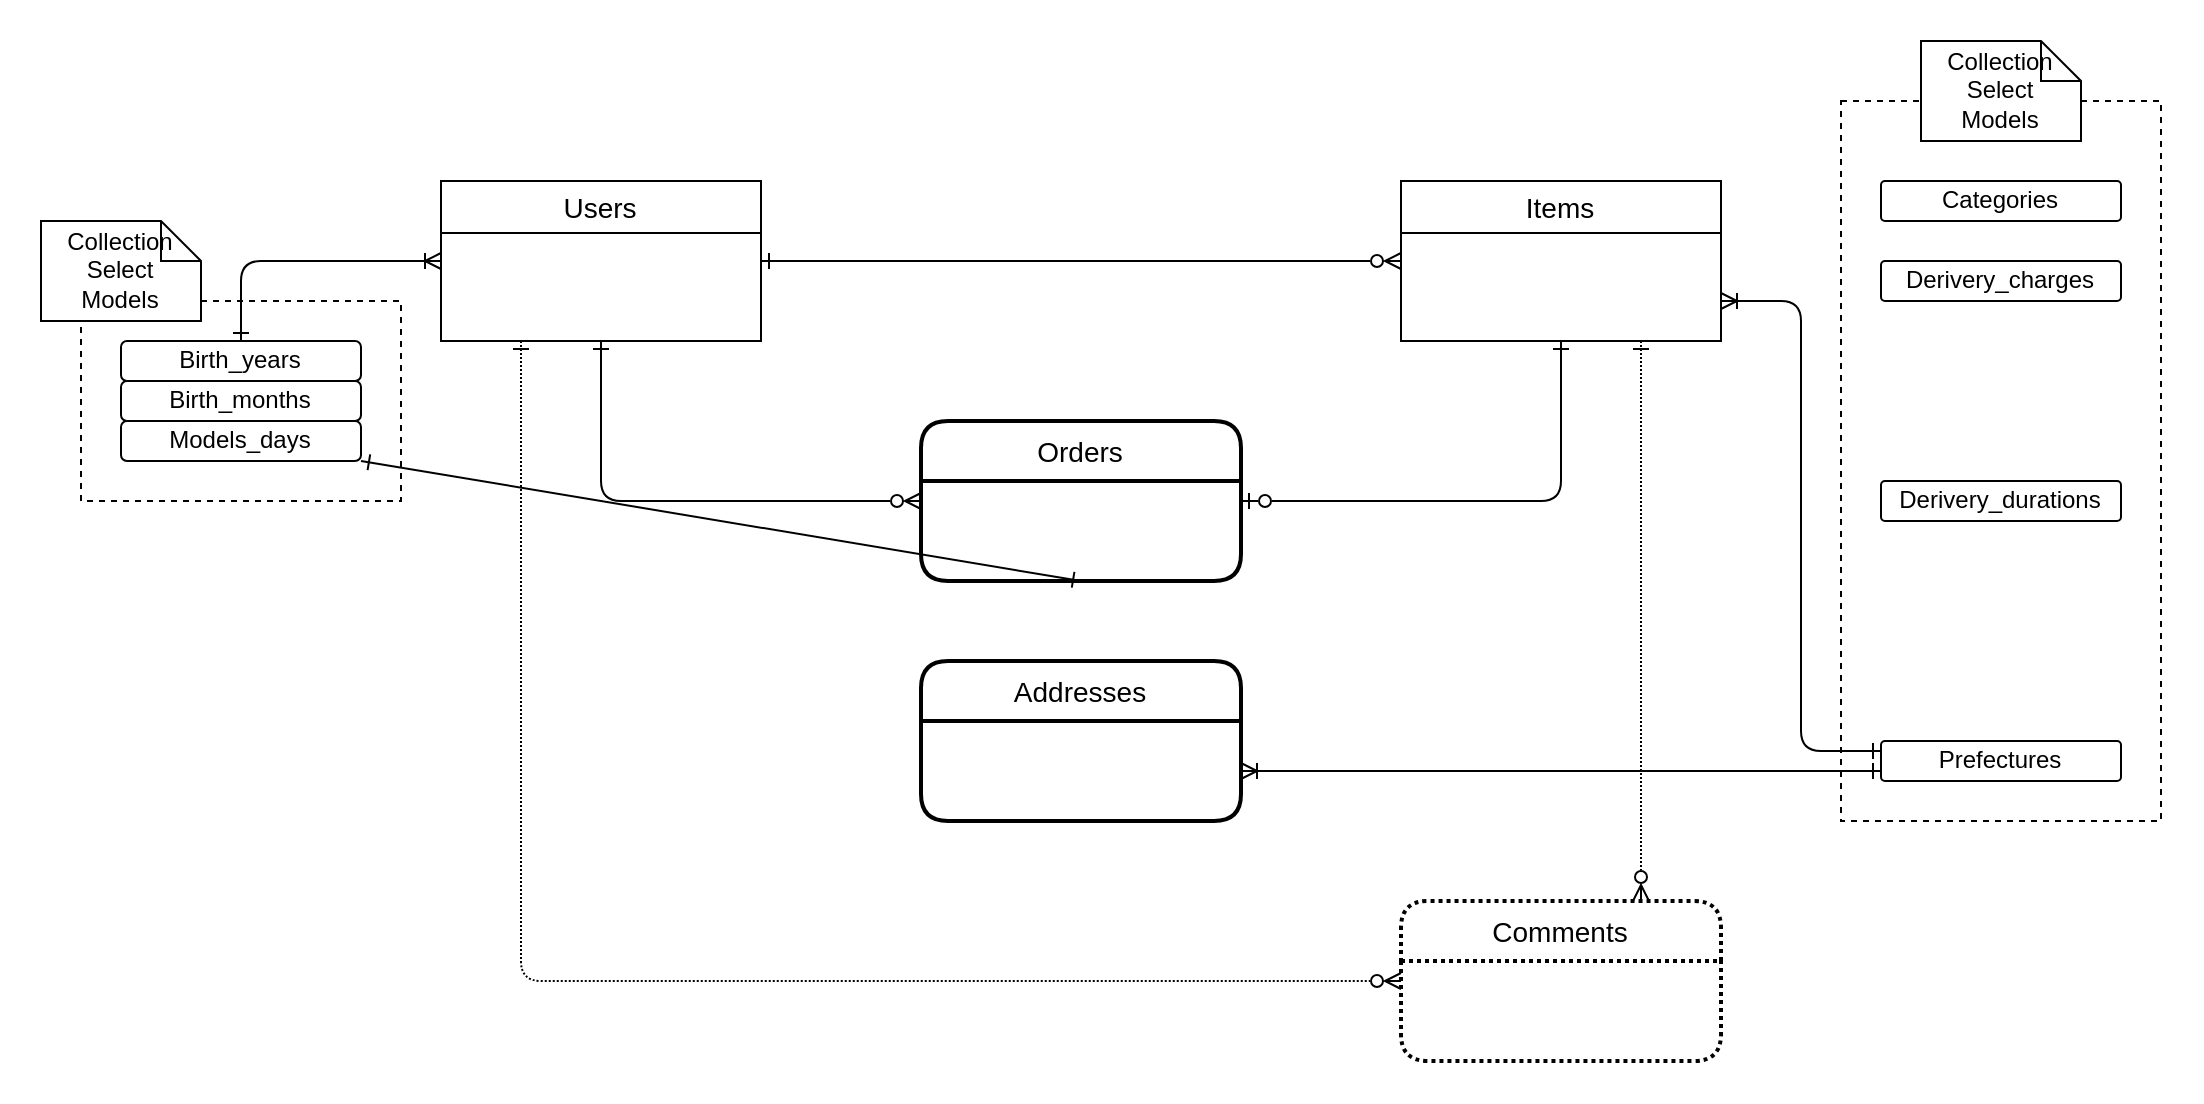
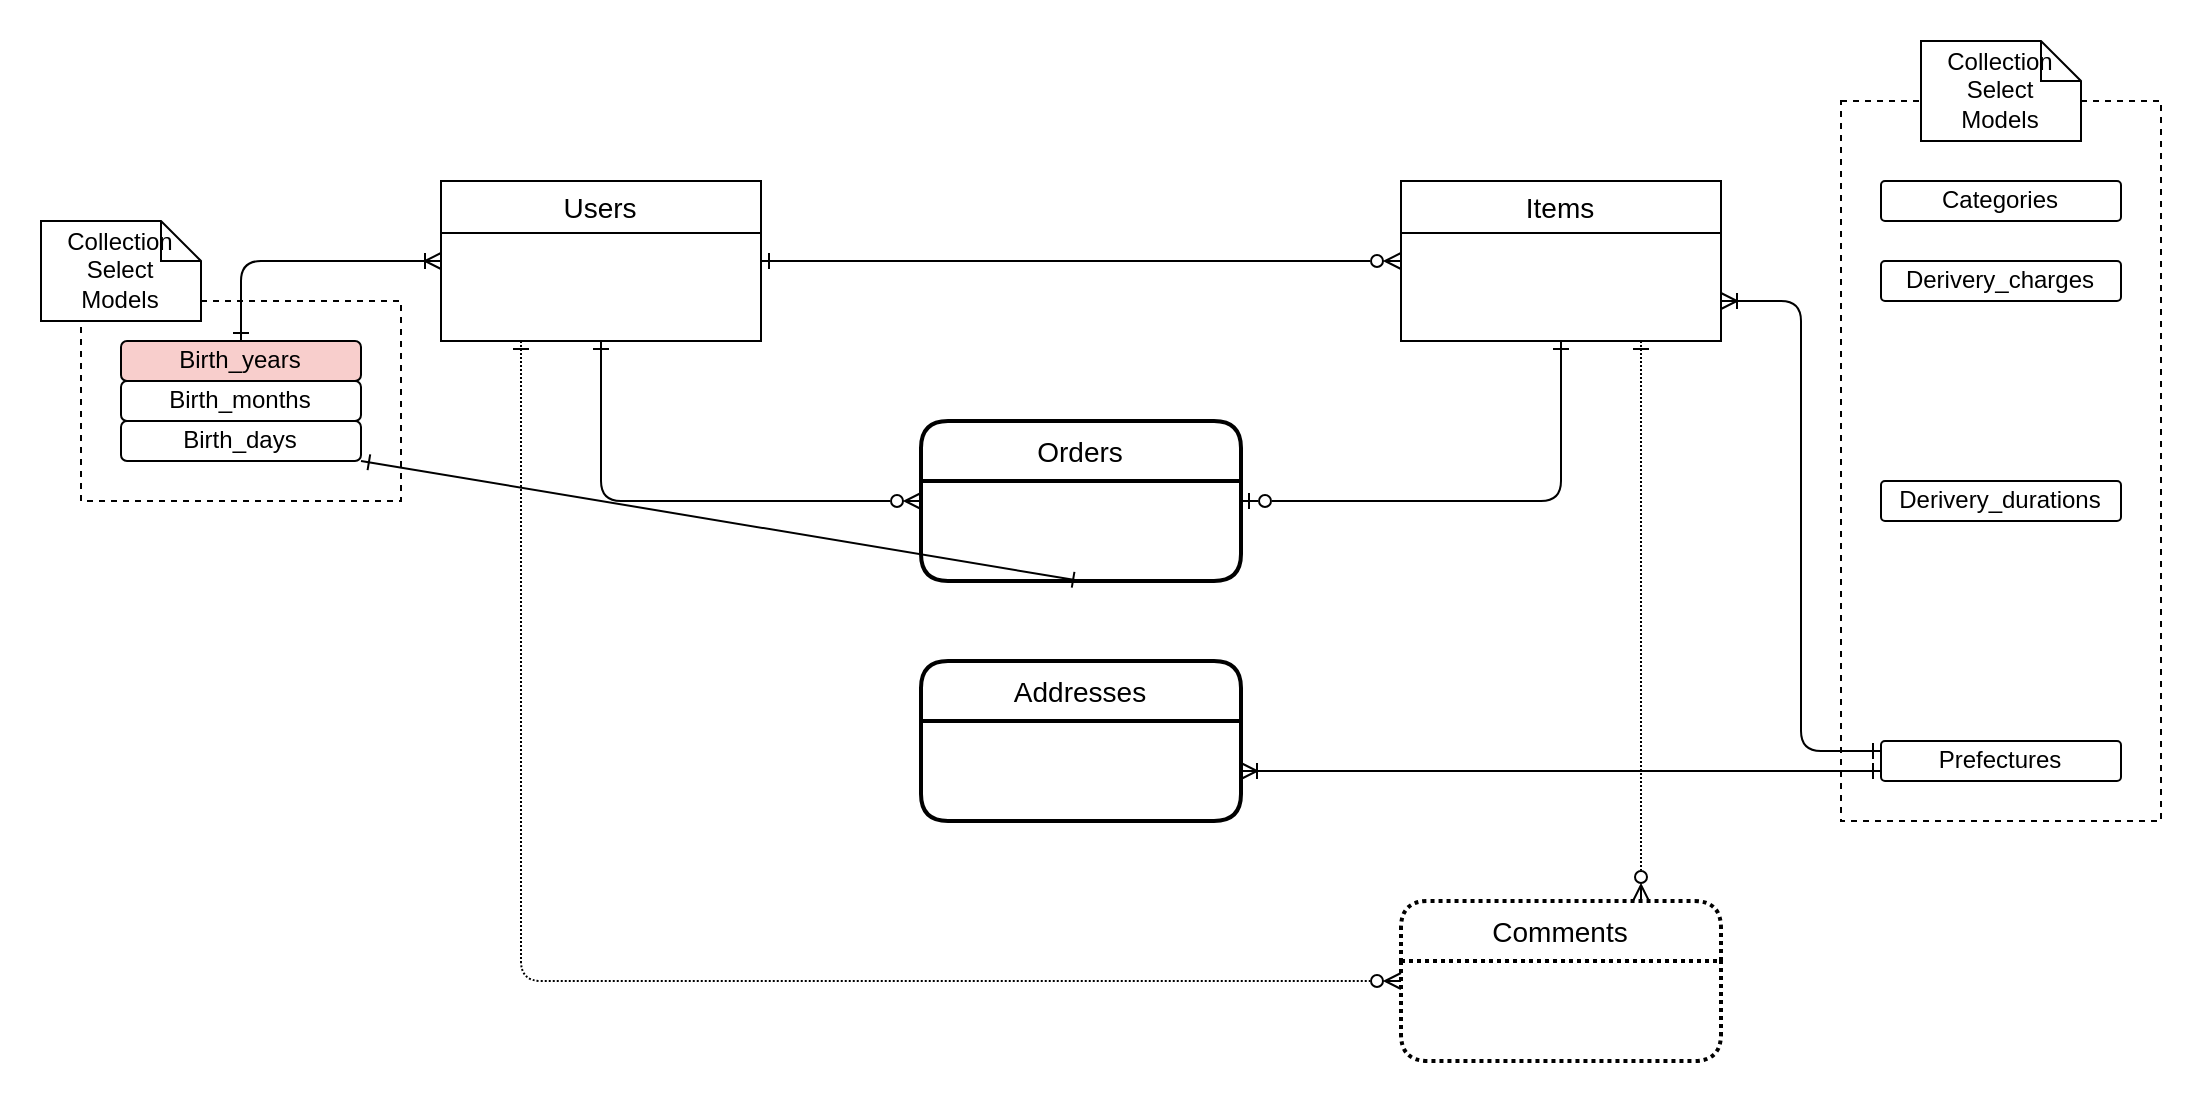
(241, 361) -> (241, 361)
(241, 441) -> (241, 441)
